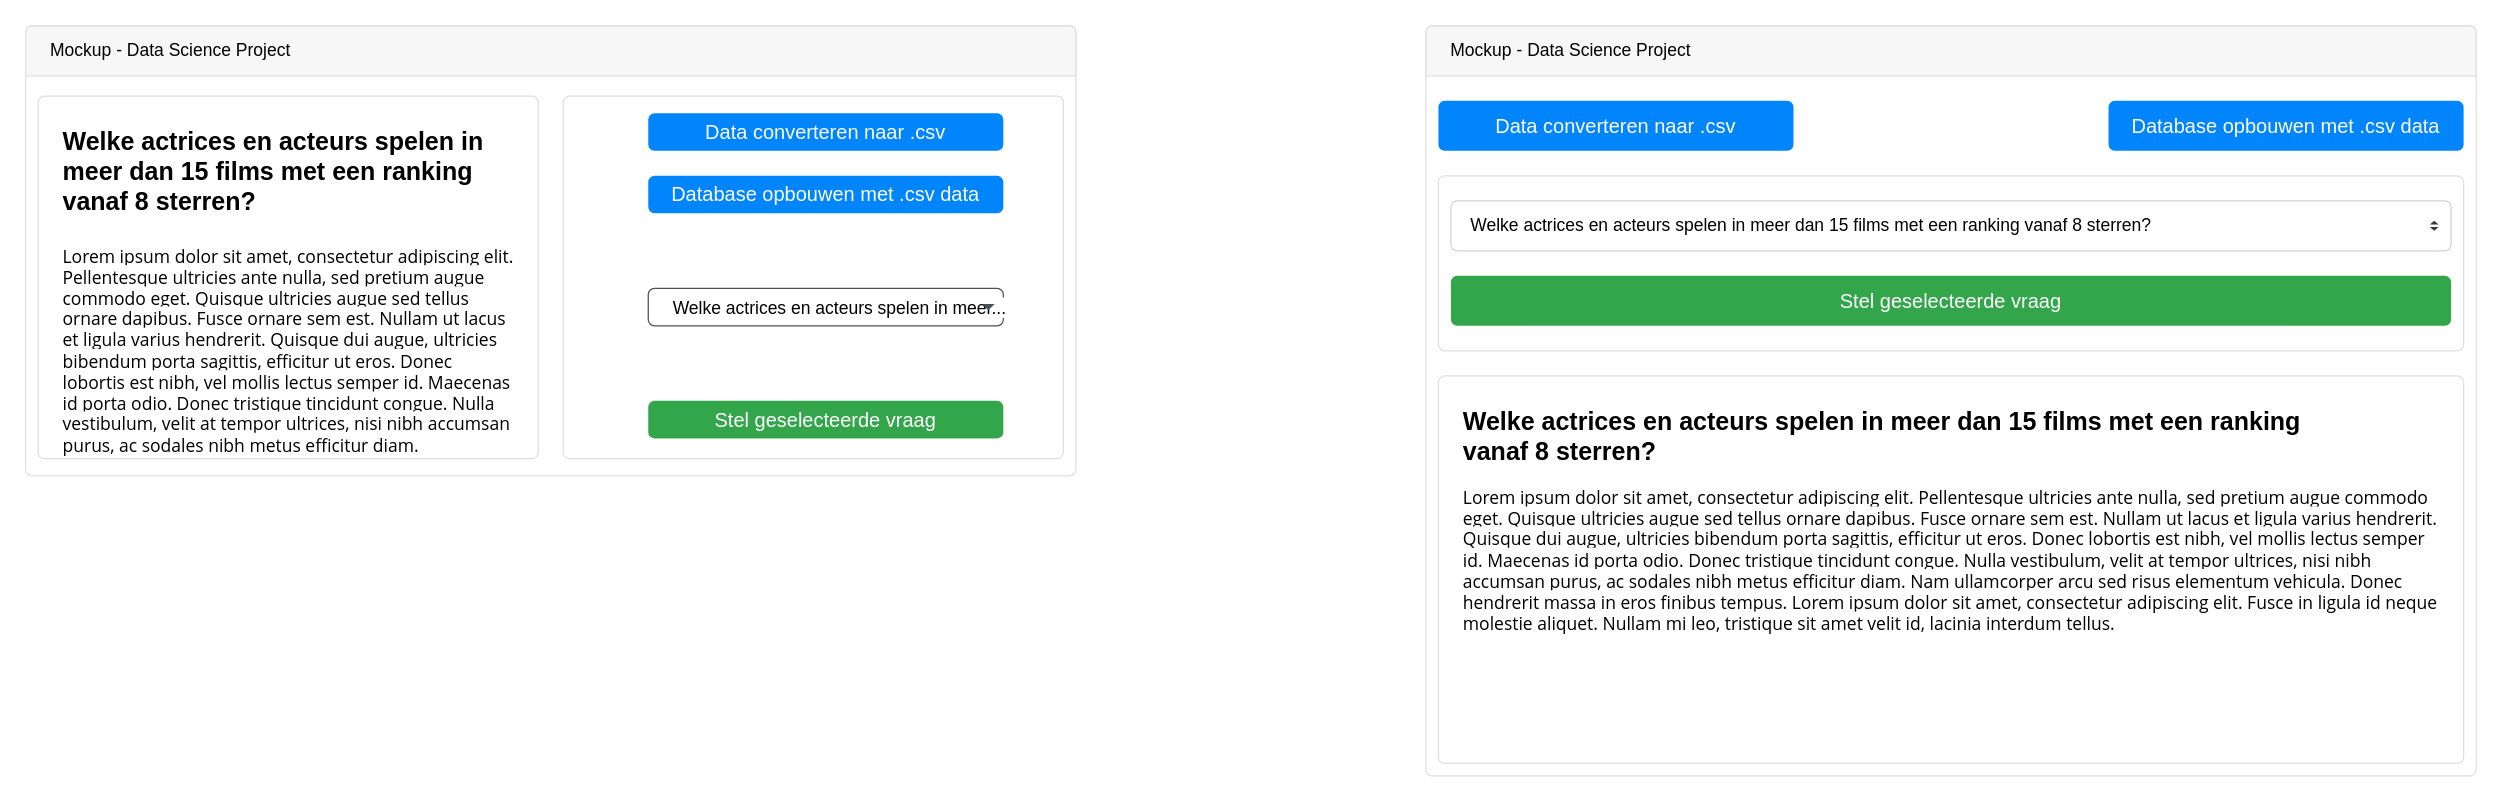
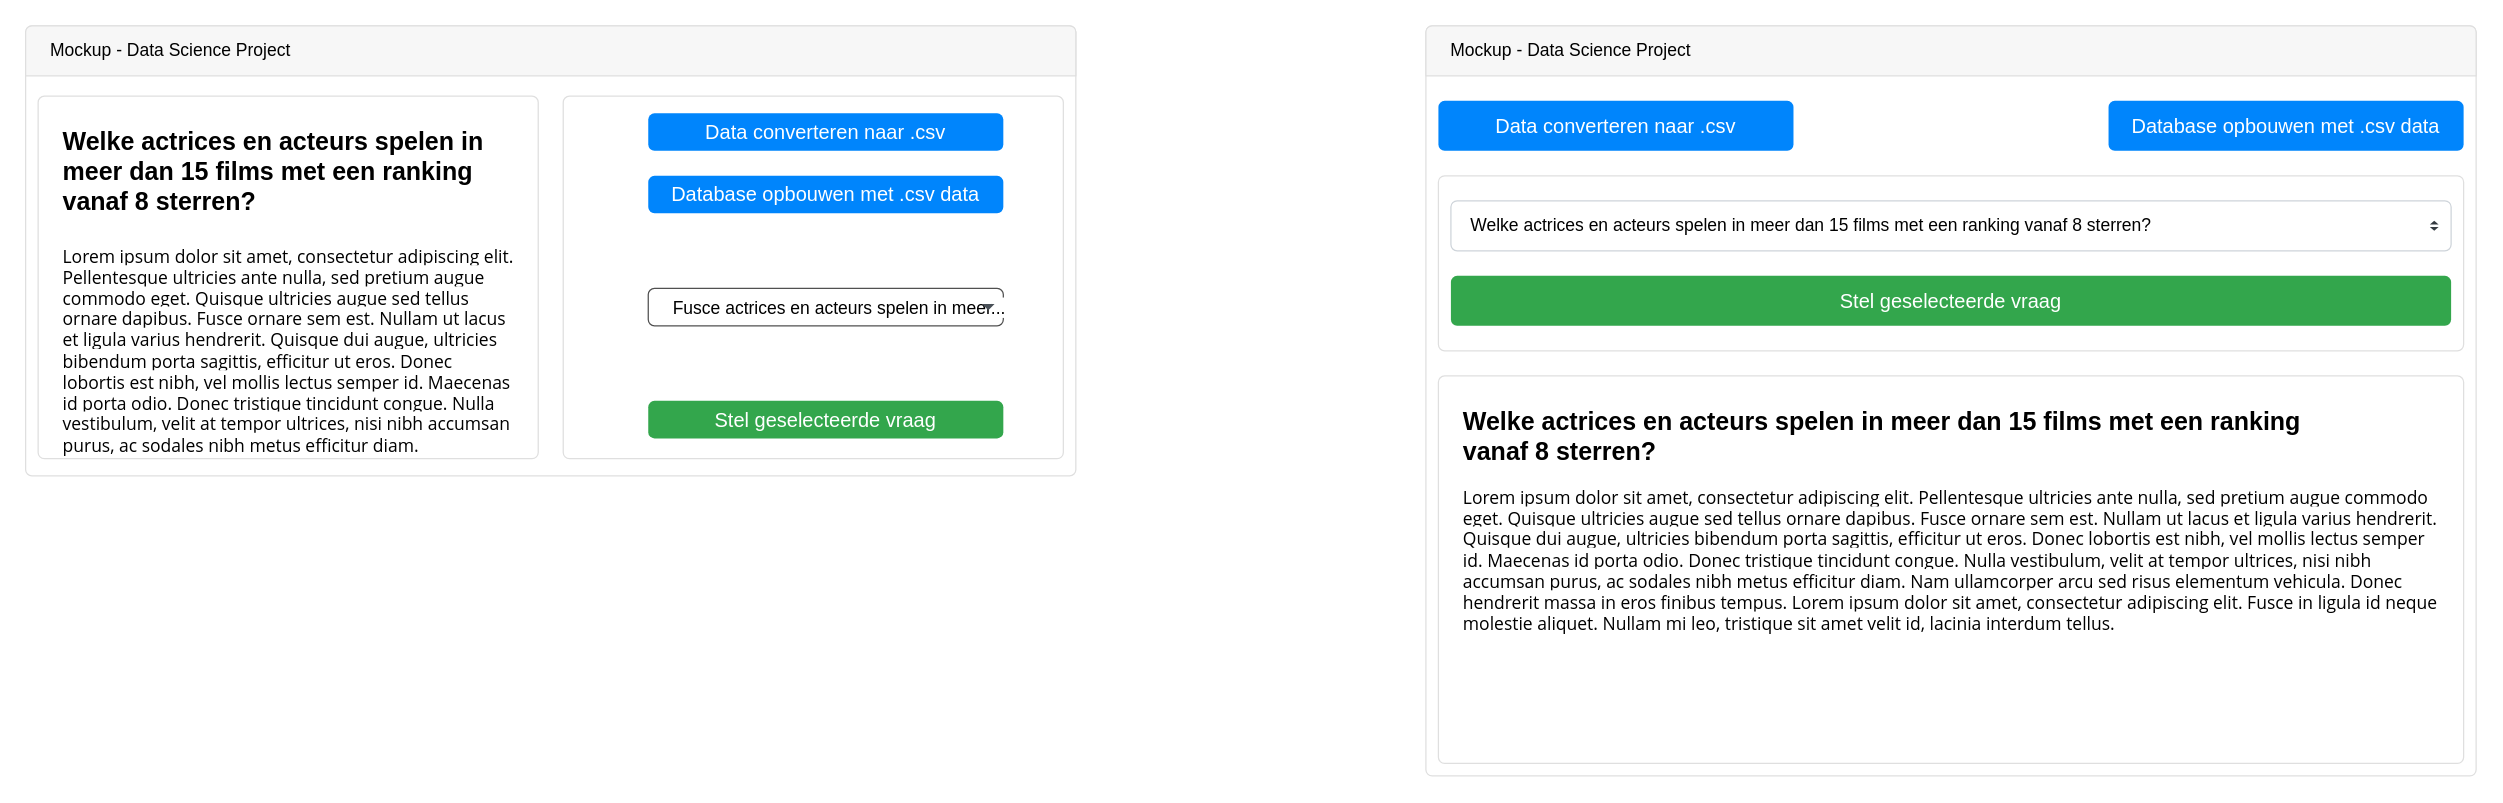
(906, 307) -> (909, 307)
